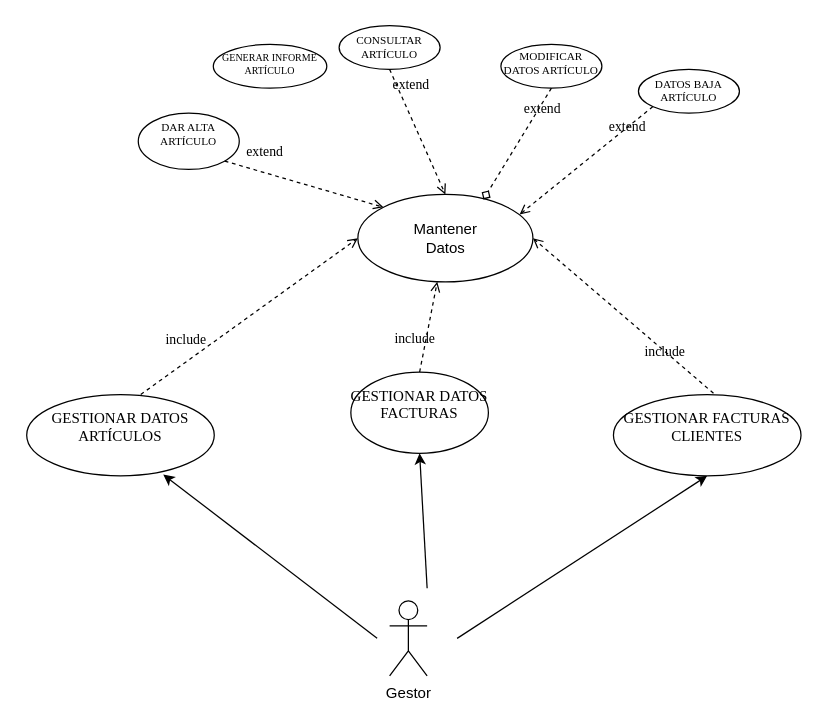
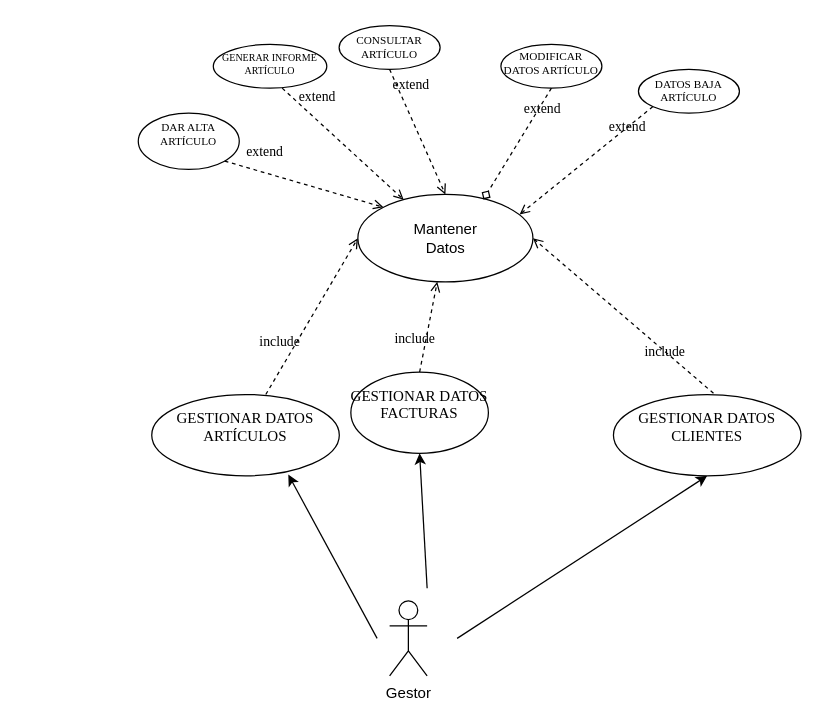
none -> (342, 143)
(706, 418) -> (706, 418)
(120, 435) -> (245, 435)
